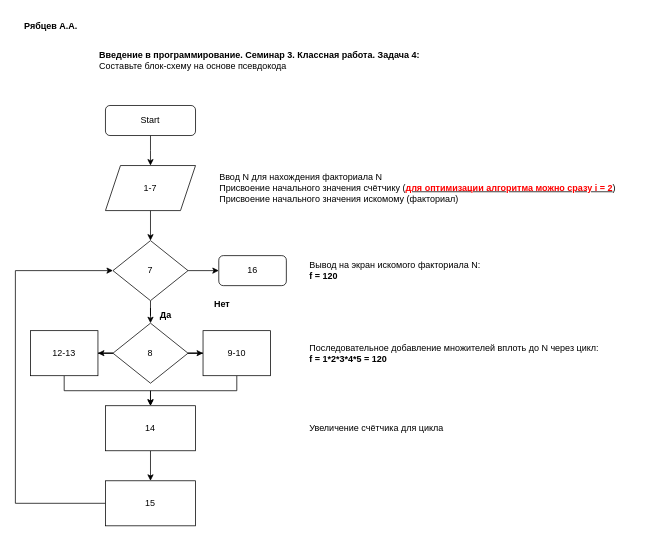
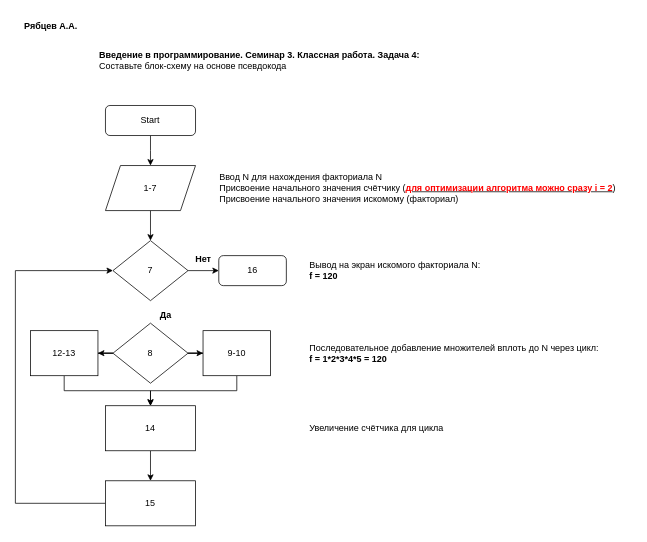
(222, 304) -> (203, 259)
(150, 314) -> none
